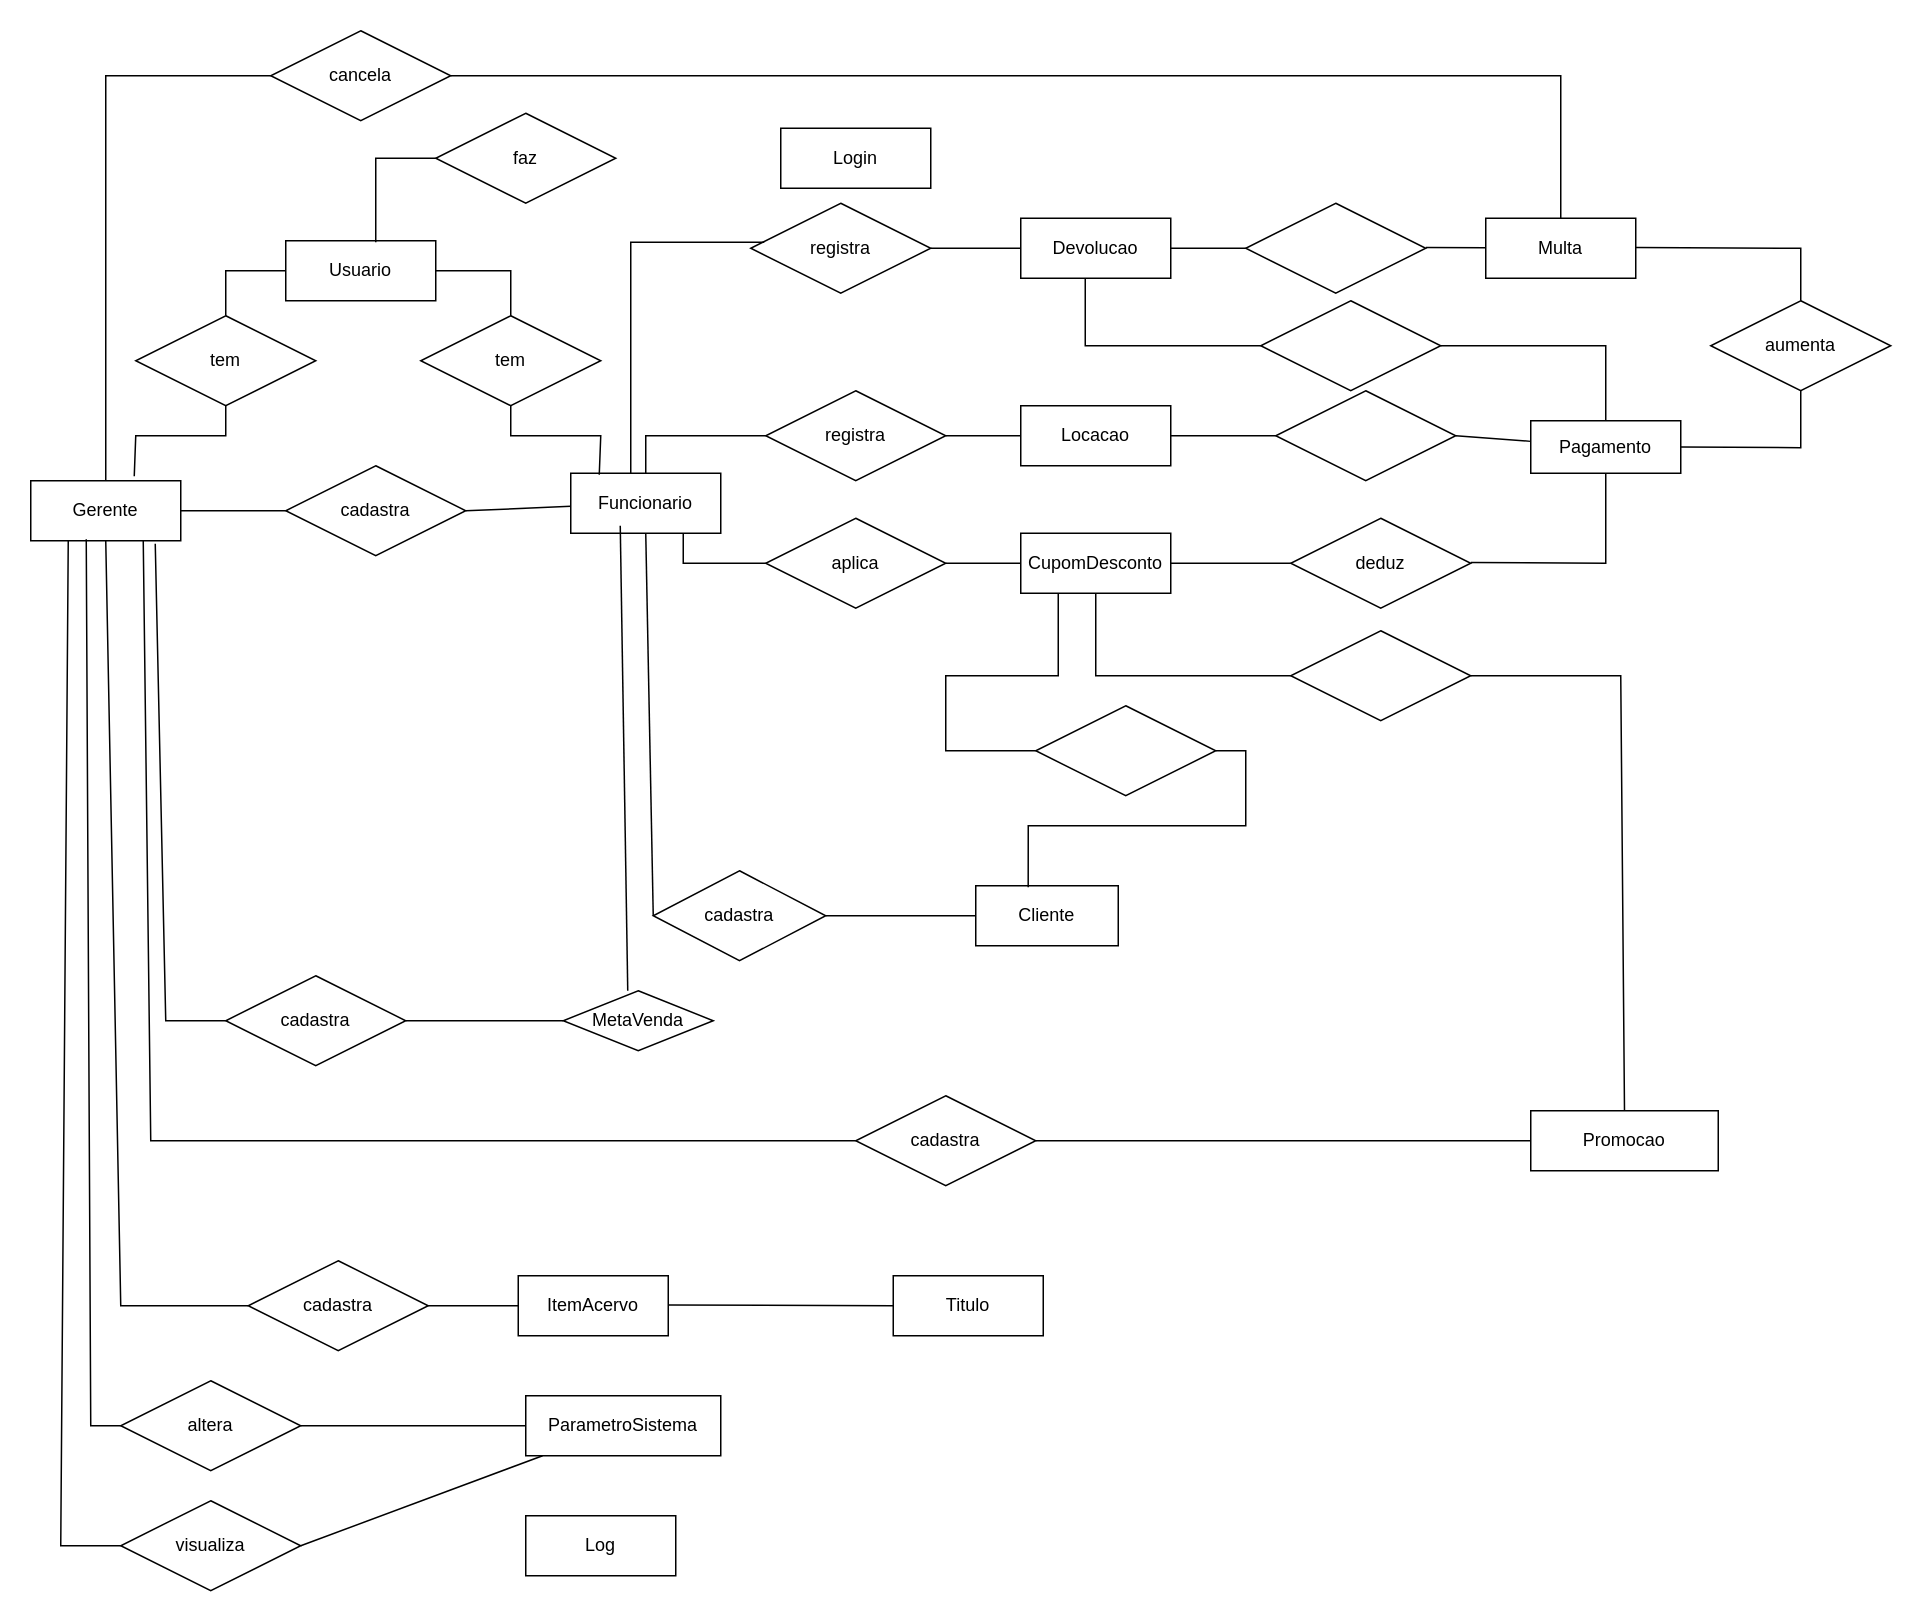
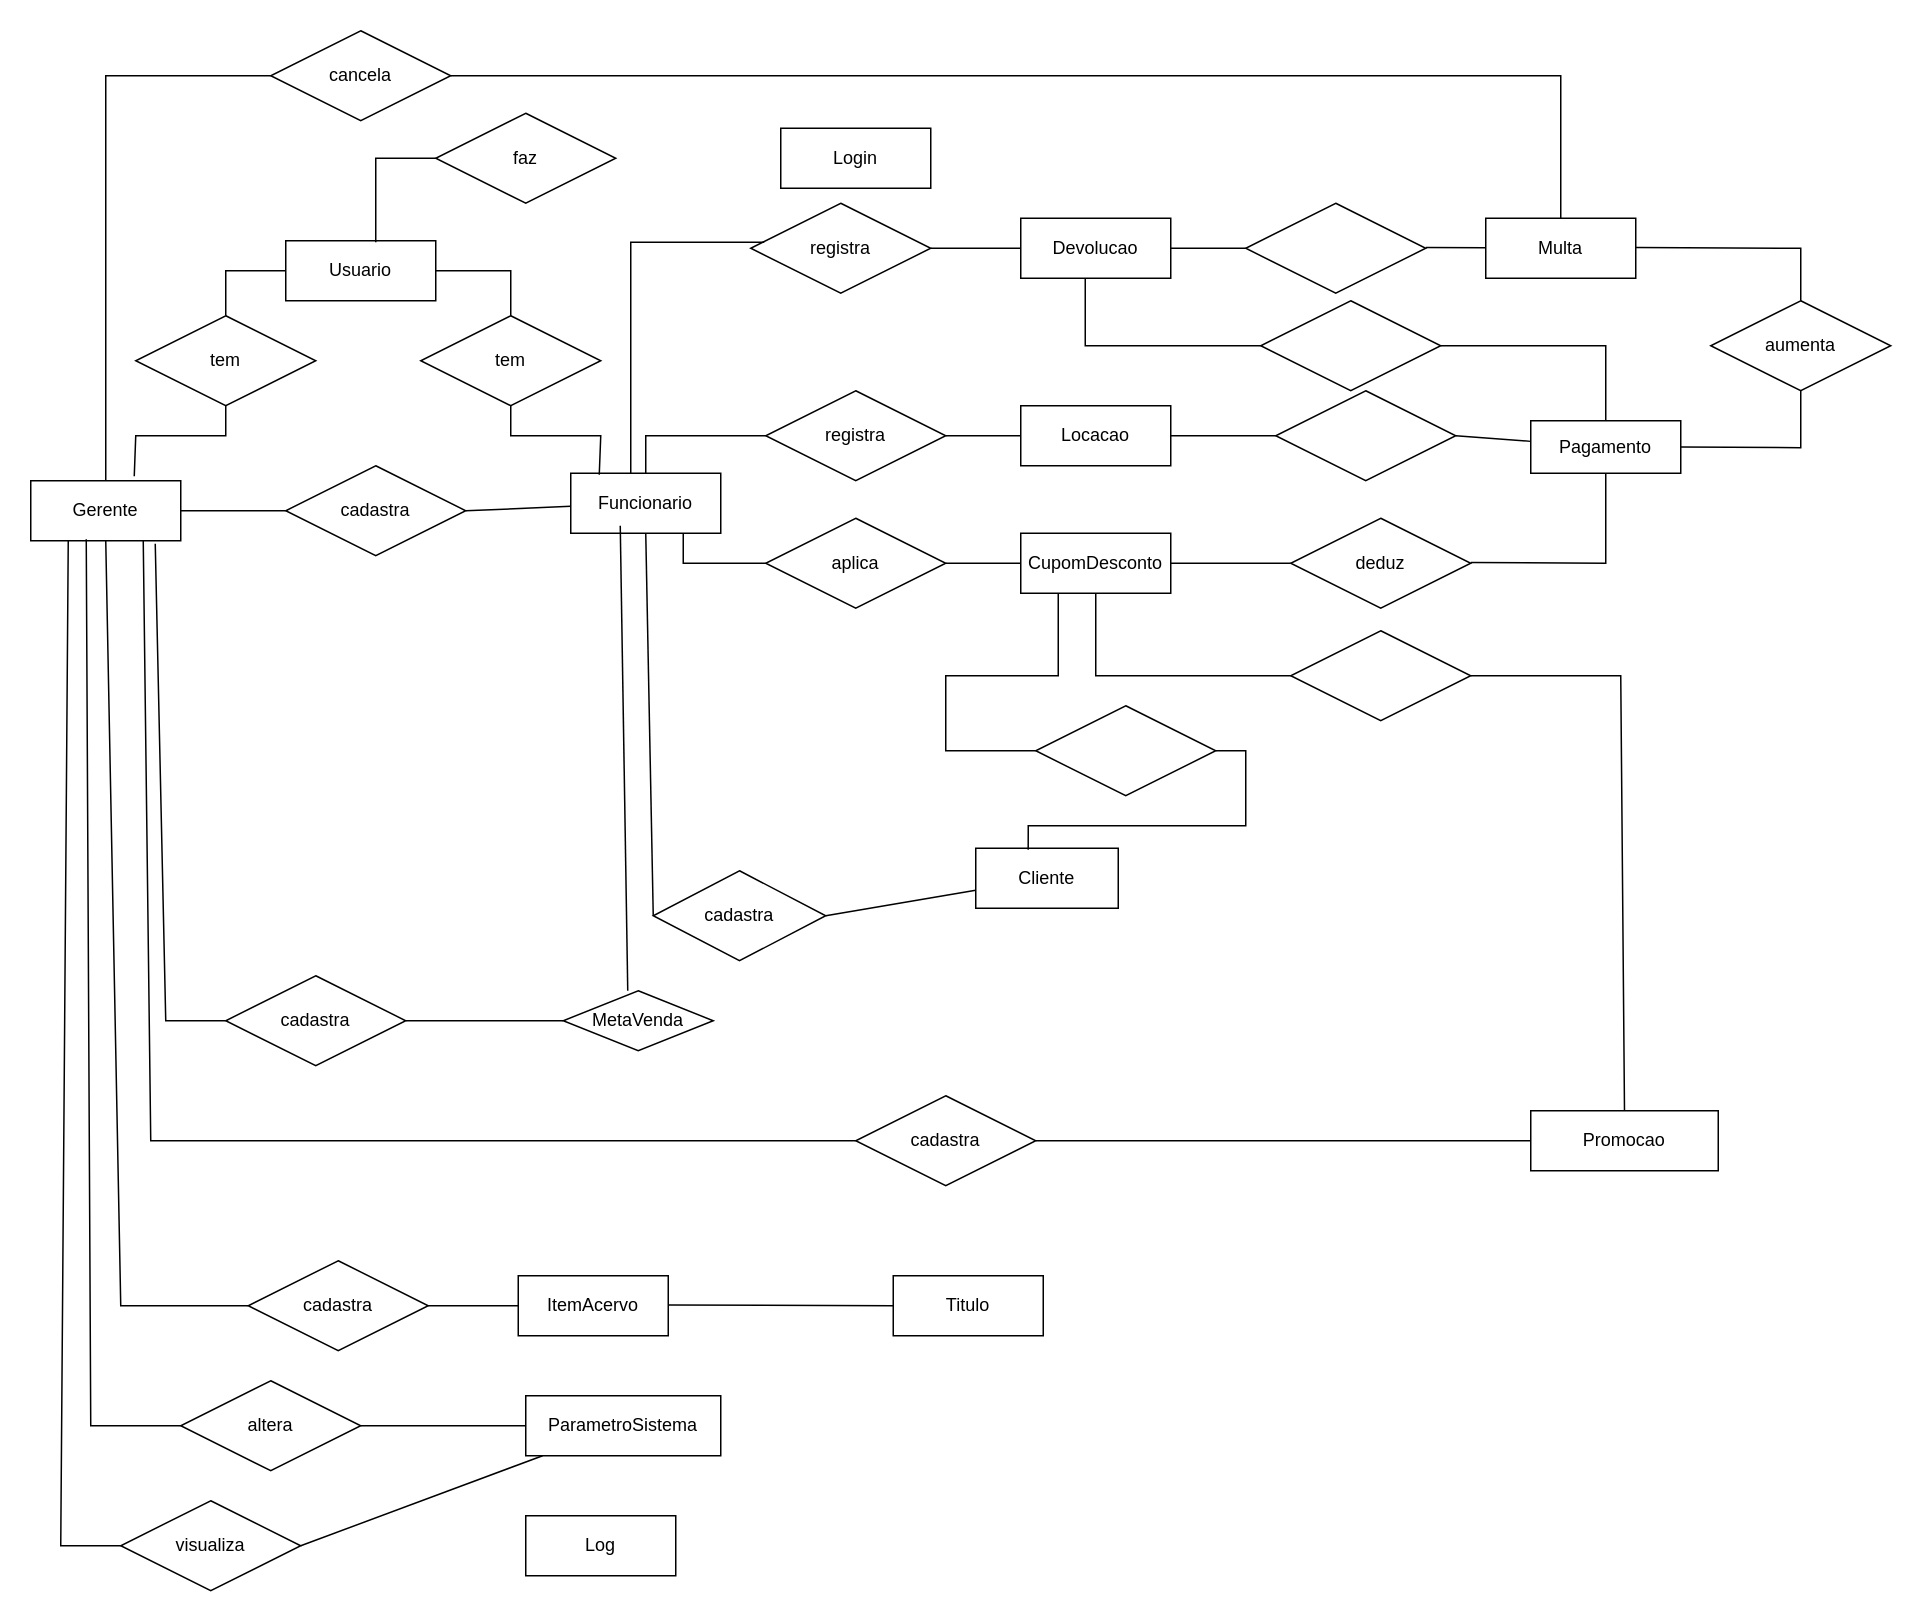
(1047, 916) -> (1047, 878)
(211, 1426) -> (271, 1426)
